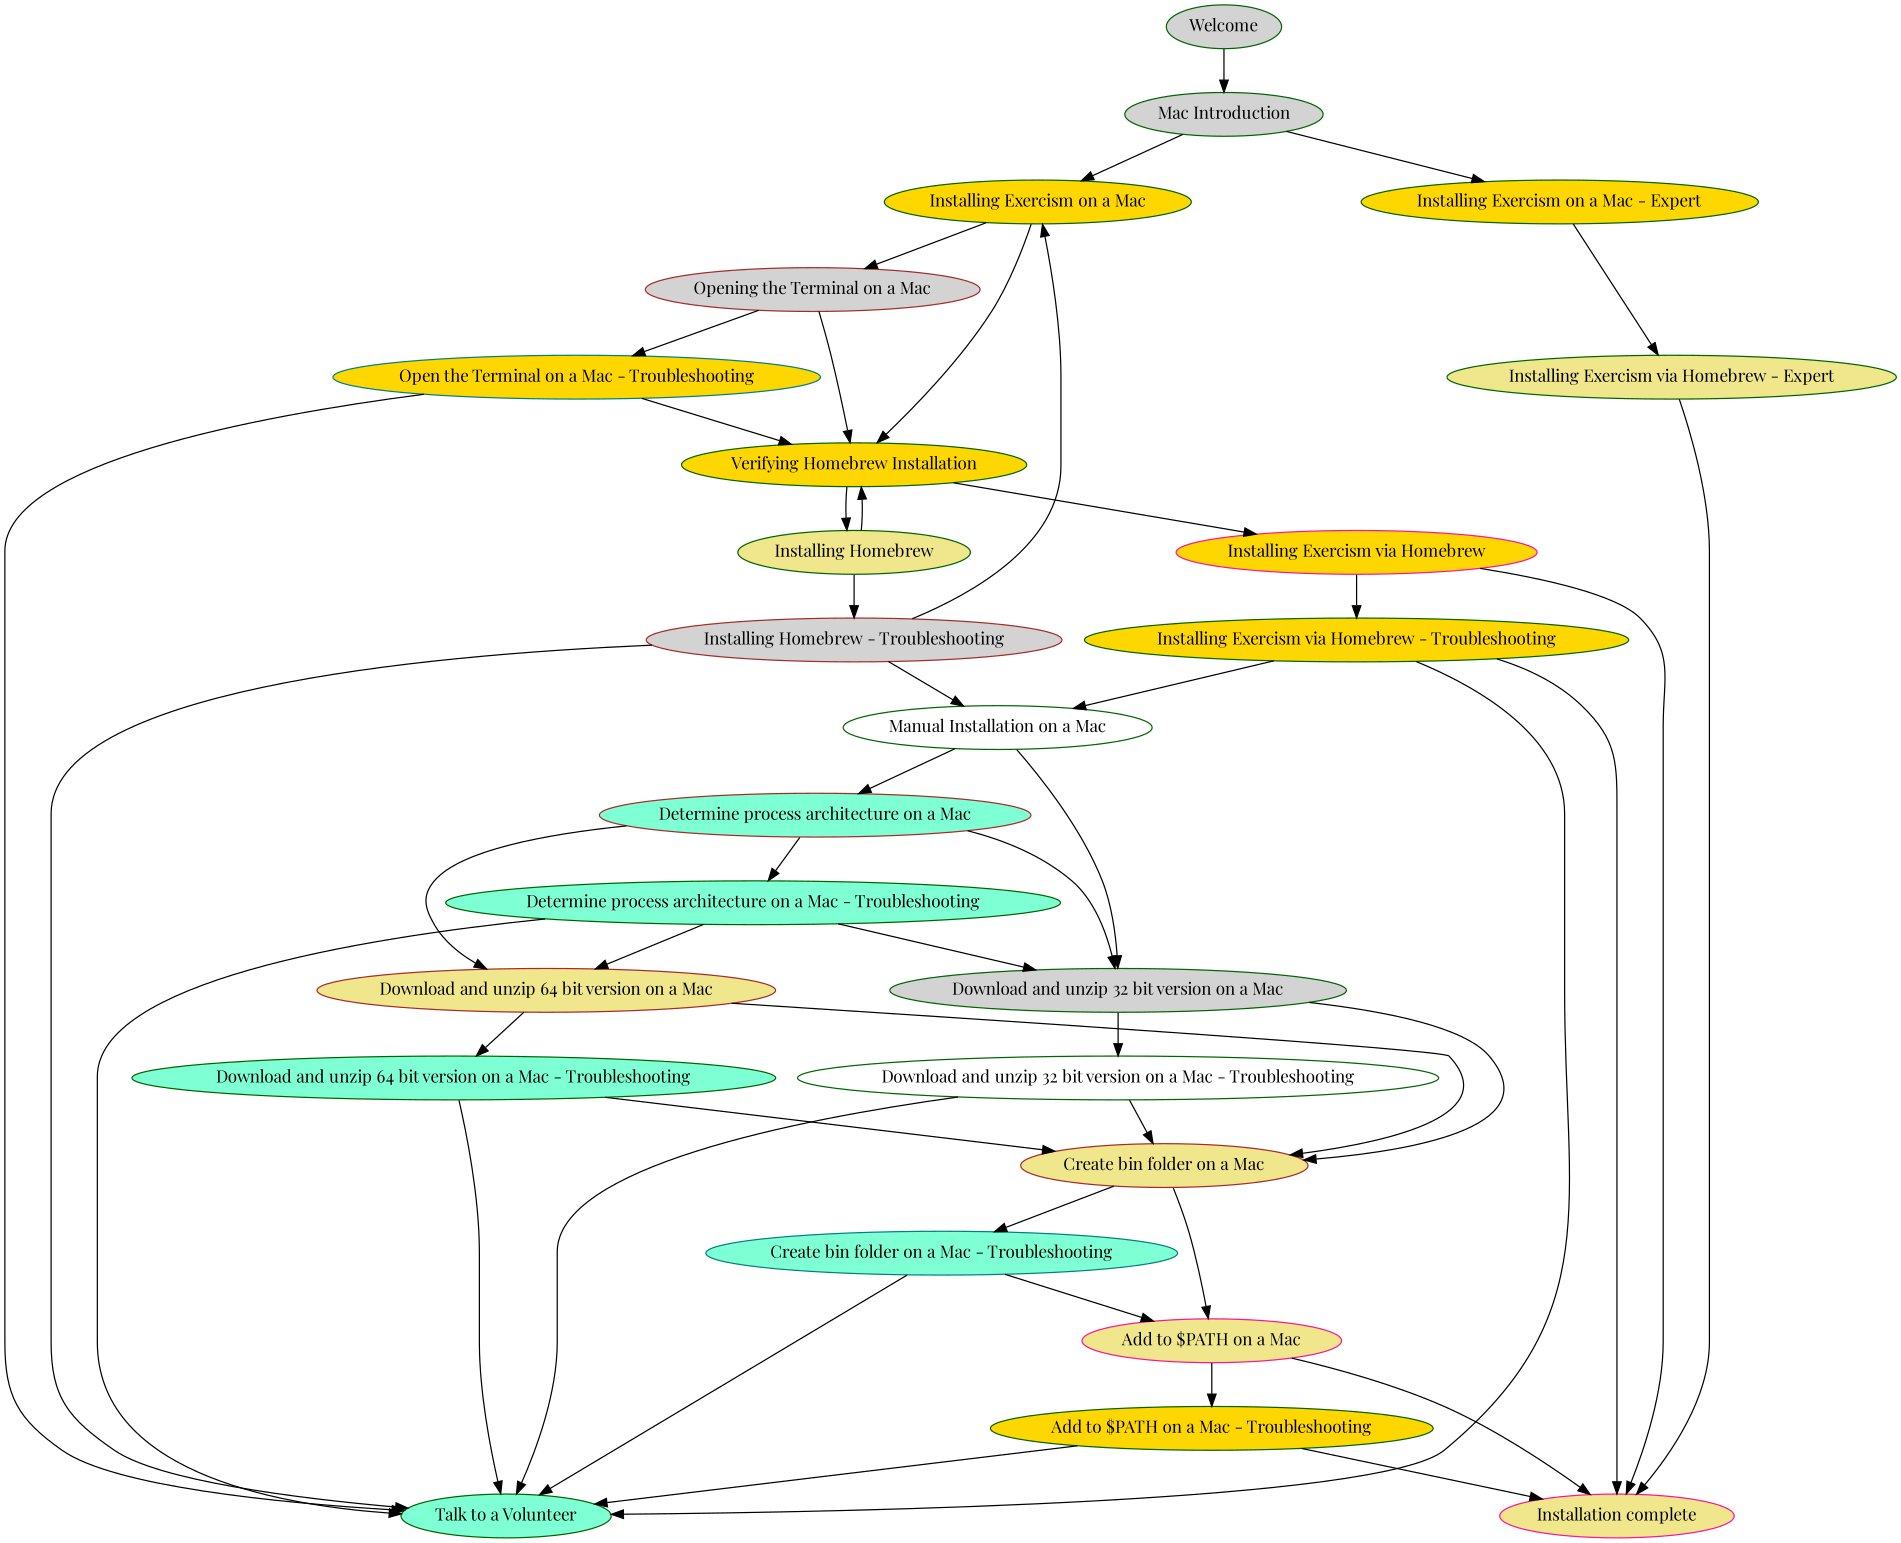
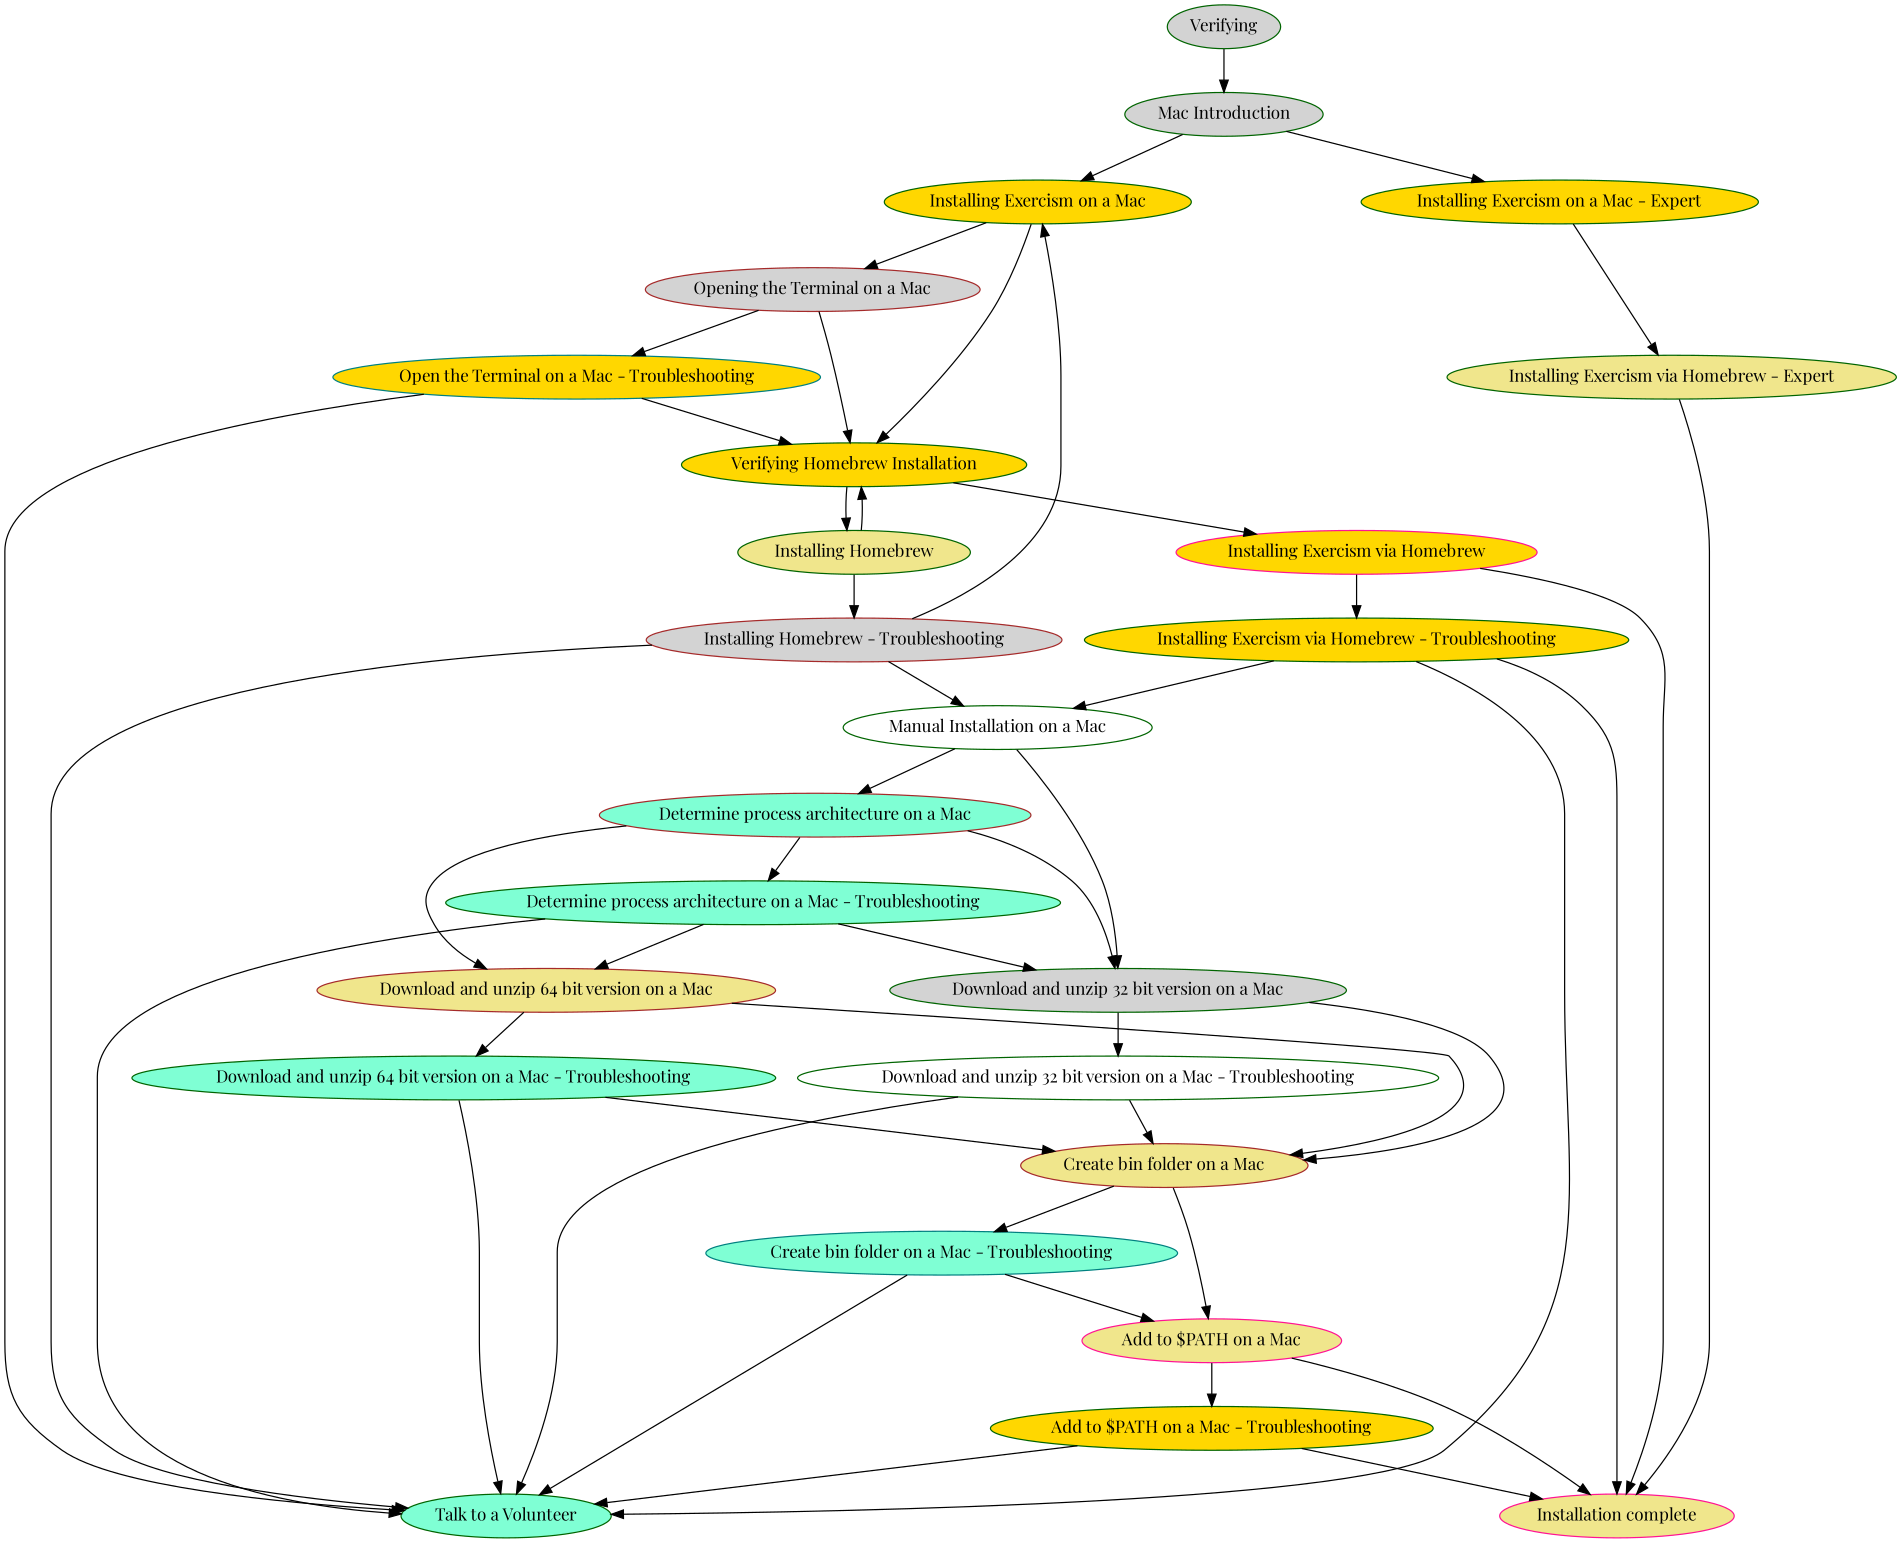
(1224, 27) -> (1224, 27)
